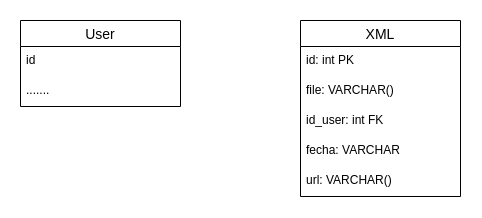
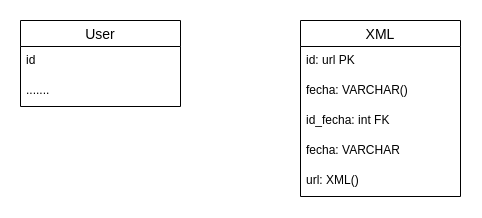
(332, 60) -> (332, 60)
(350, 90) -> (357, 90)
(349, 120) -> (352, 120)
(348, 180) -> (335, 180)
